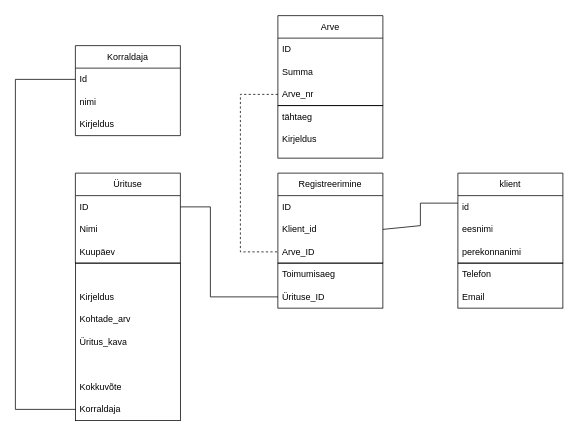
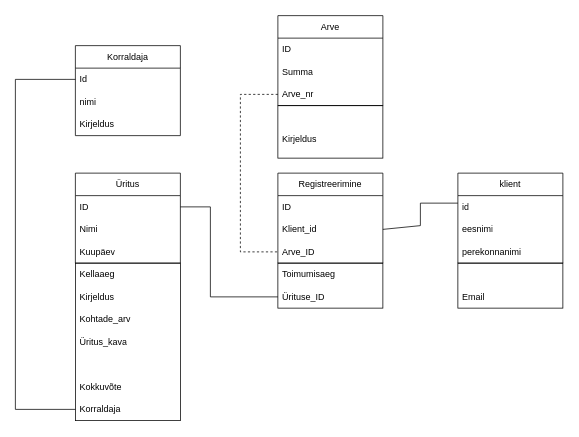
(330, 117) -> none
(128, 184) -> (128, 184)
none -> (128, 274)
(510, 274) -> none
